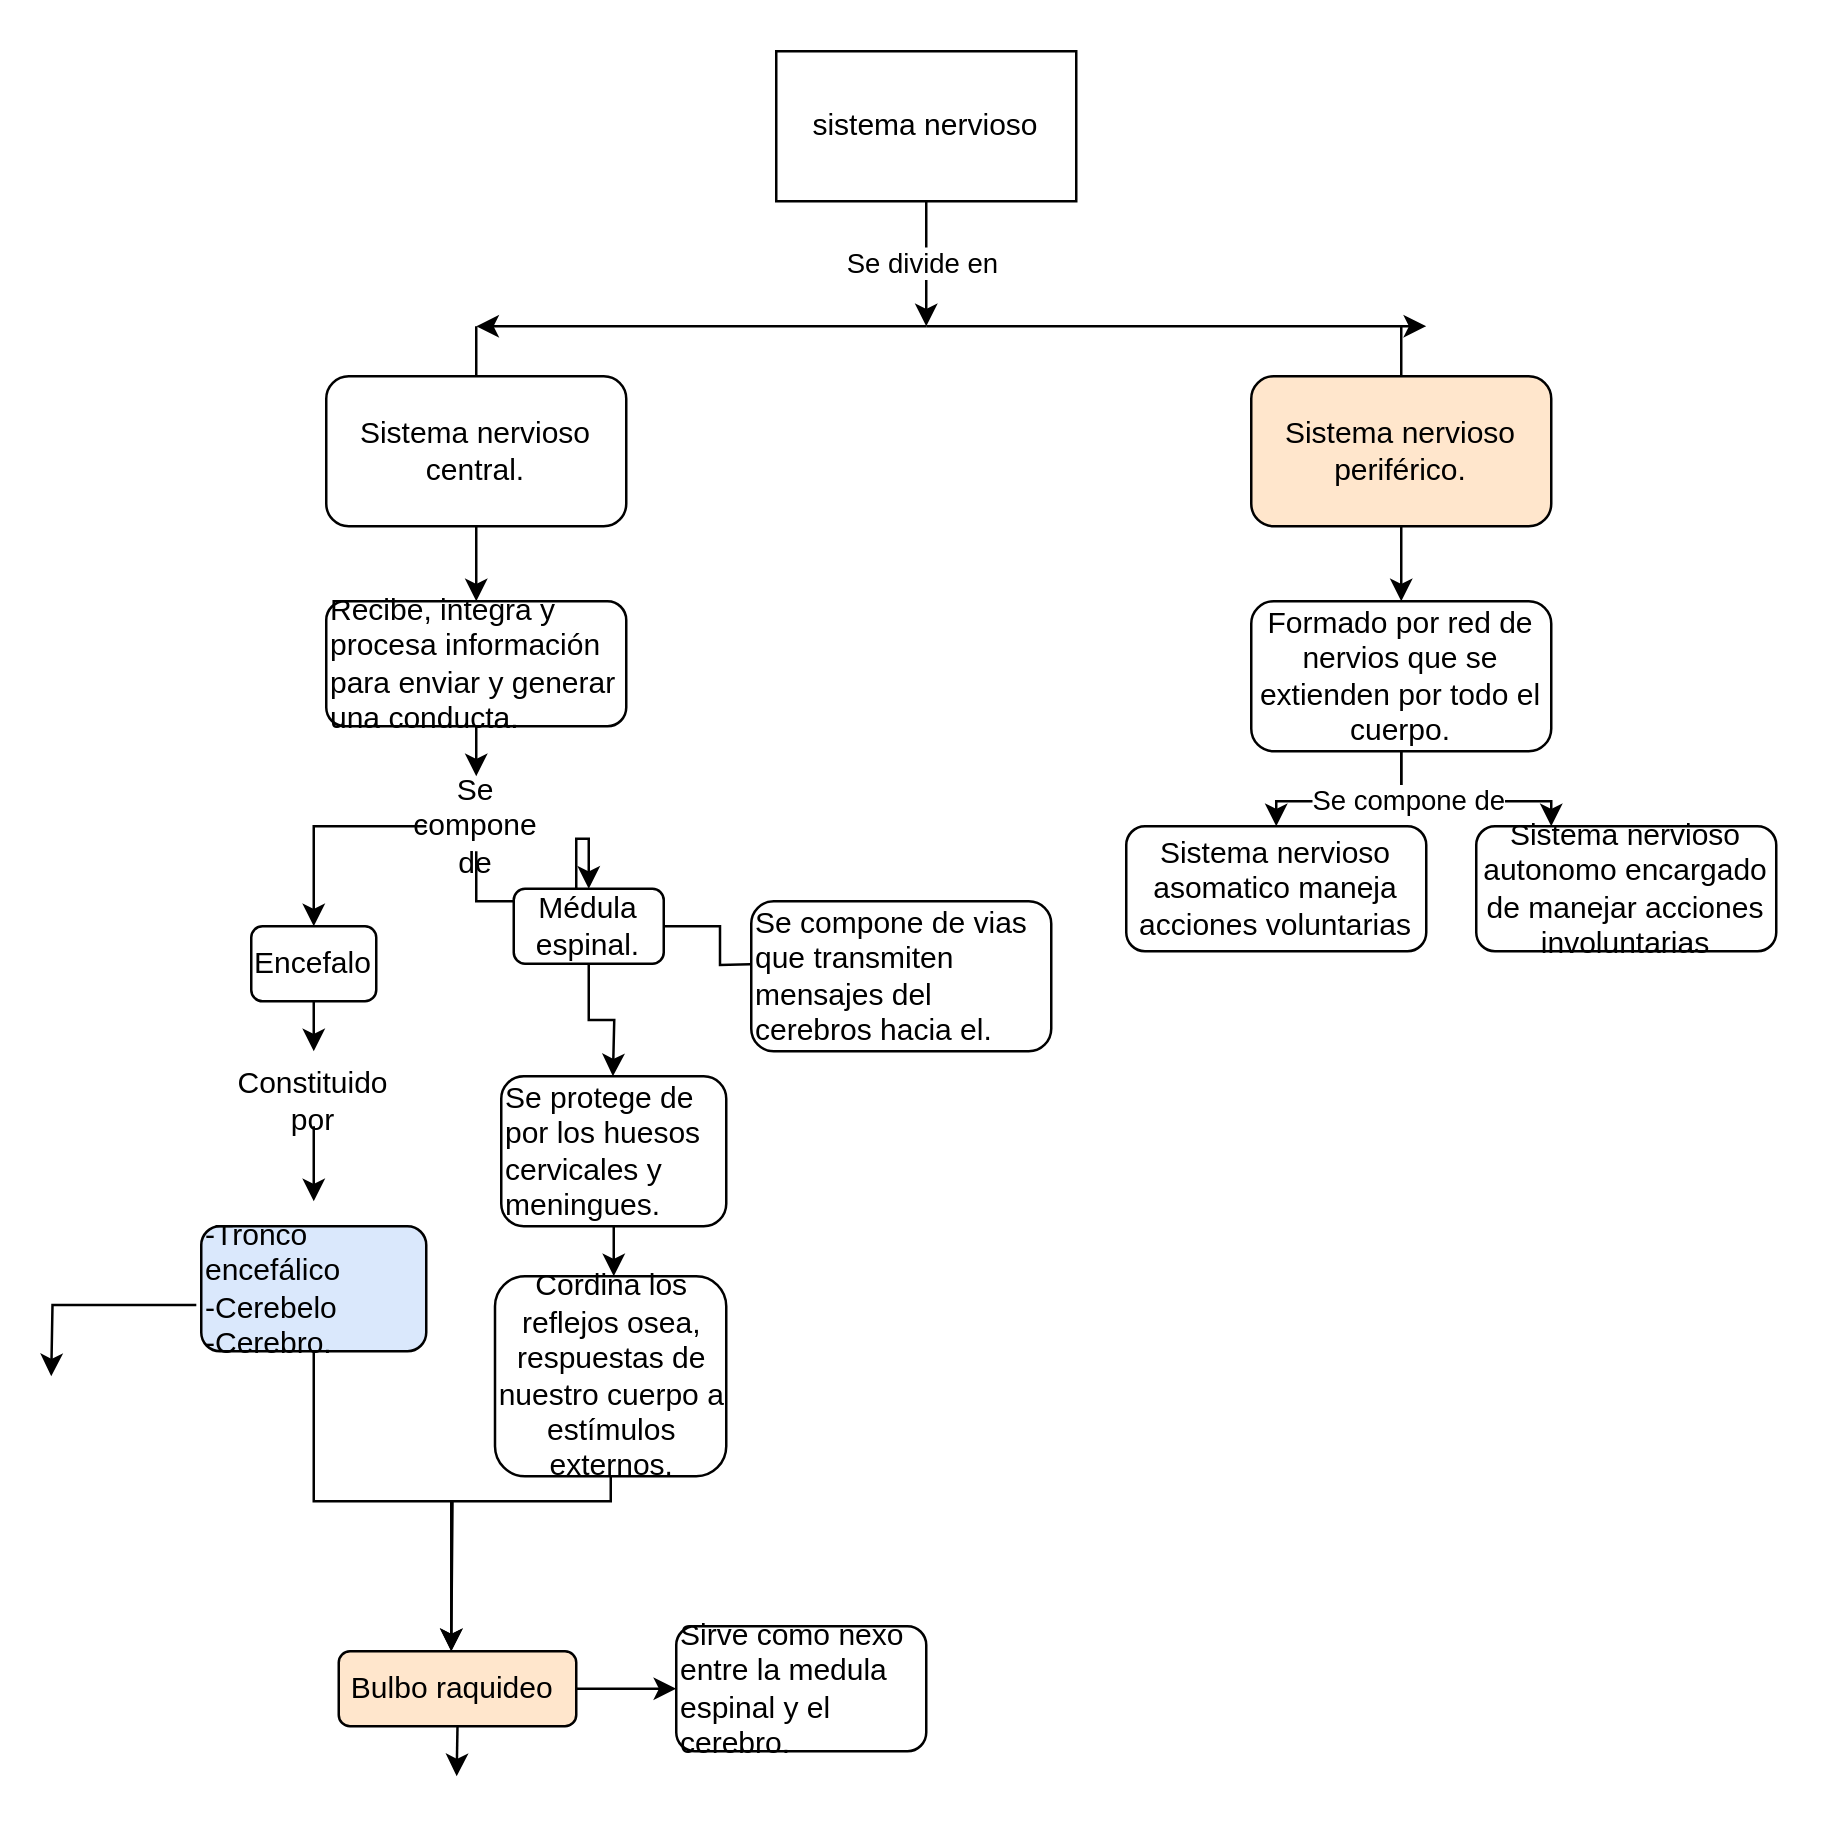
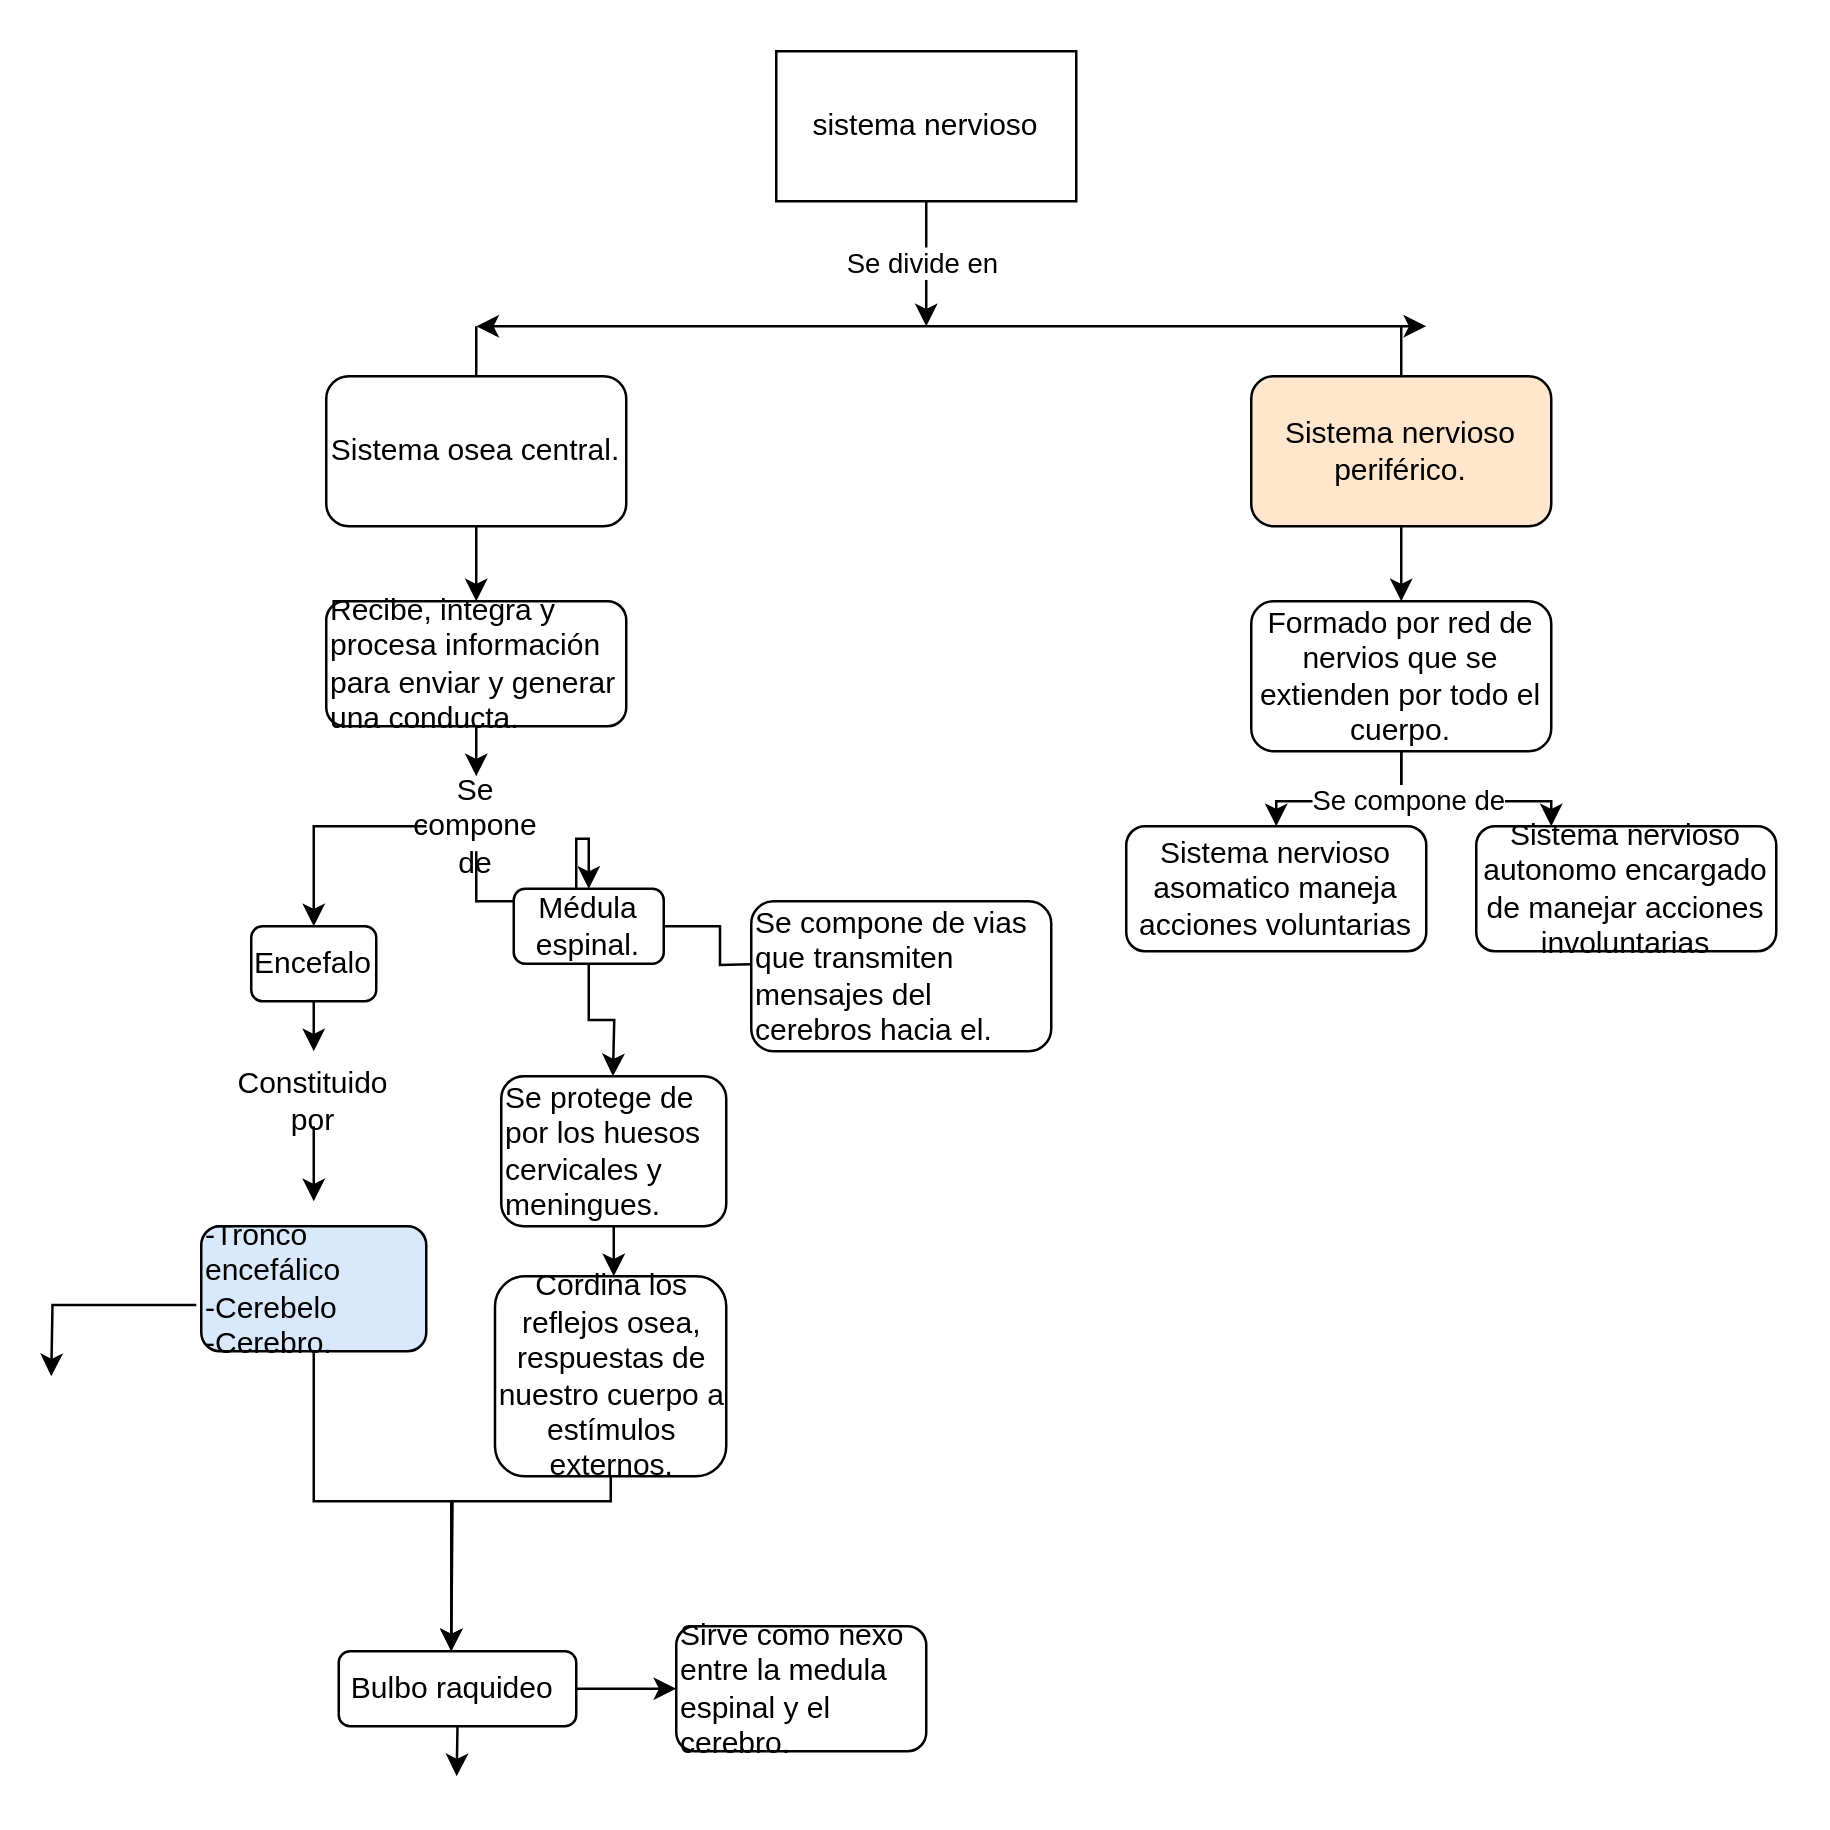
(476, 451) -> (476, 451)
(458, 1689) -> (458, 1689)
